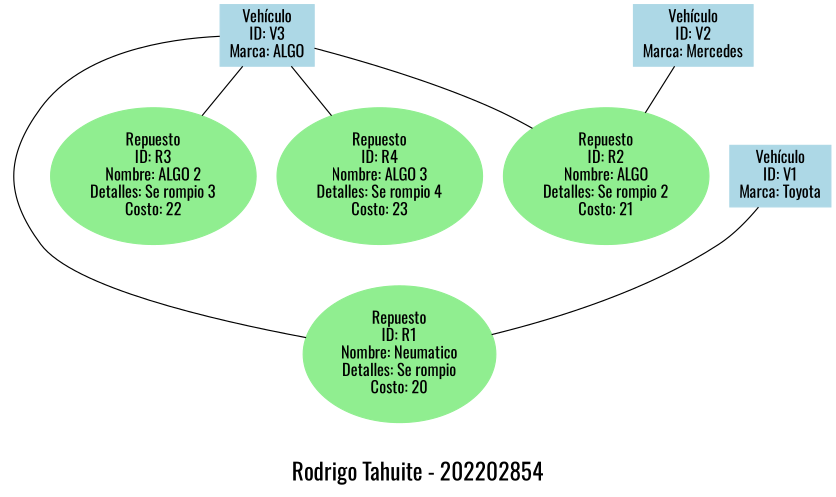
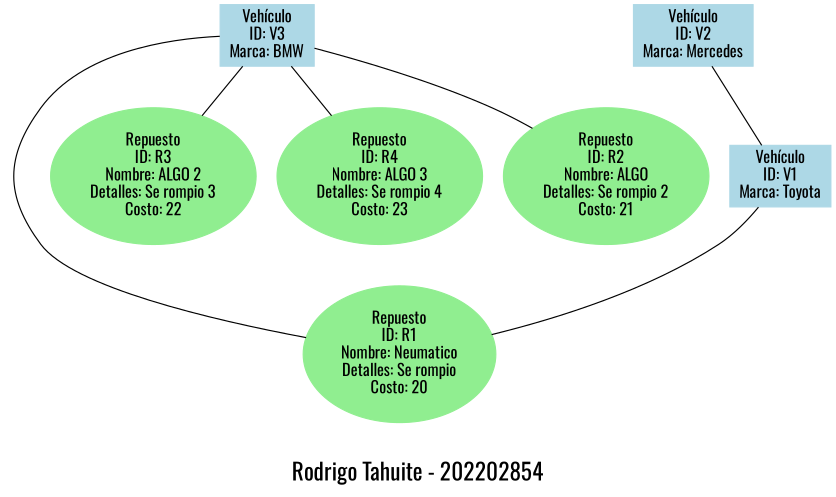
(267, 35) -> (267, 35)
(660, 90) -> (737, 106)
